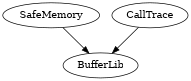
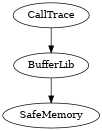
(73, 38) -> (51, 87)
